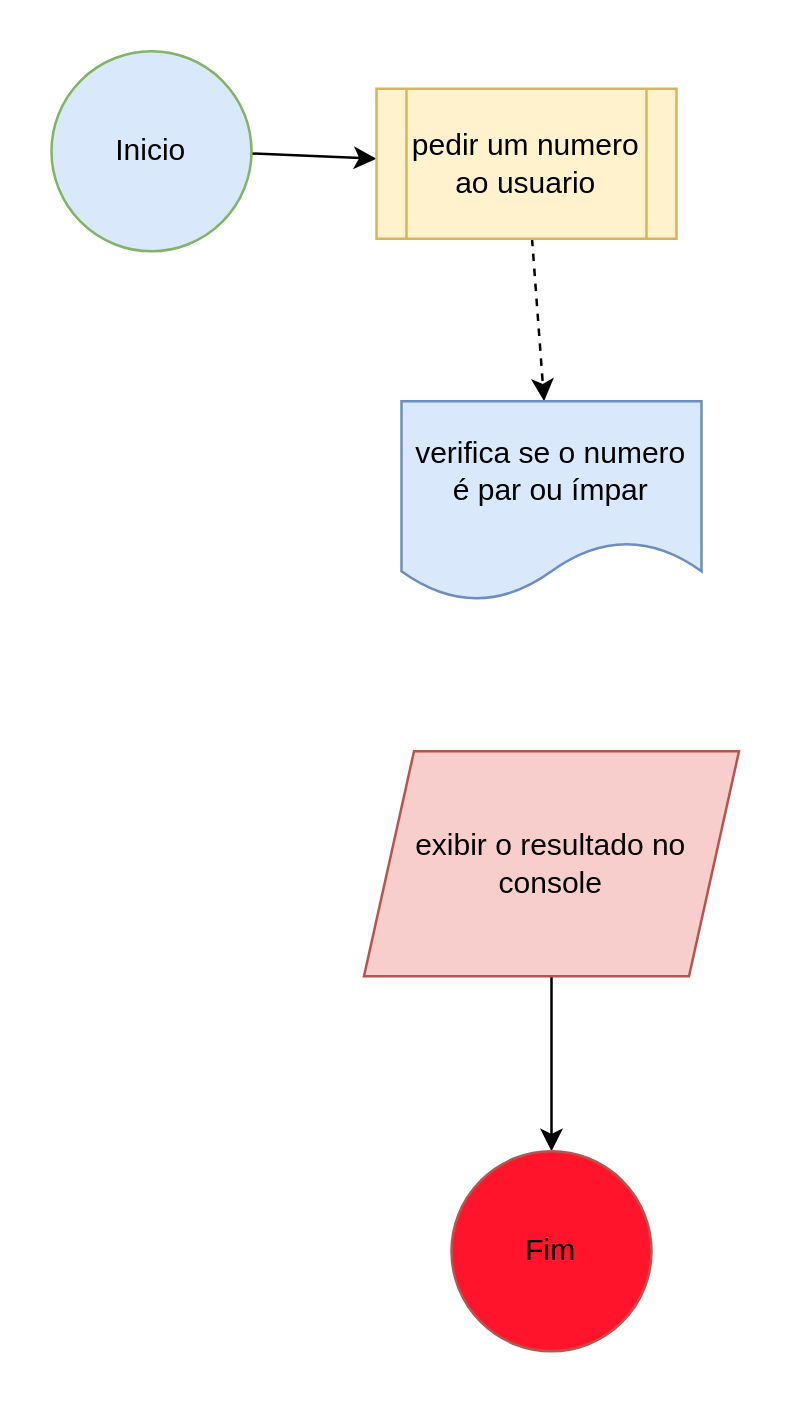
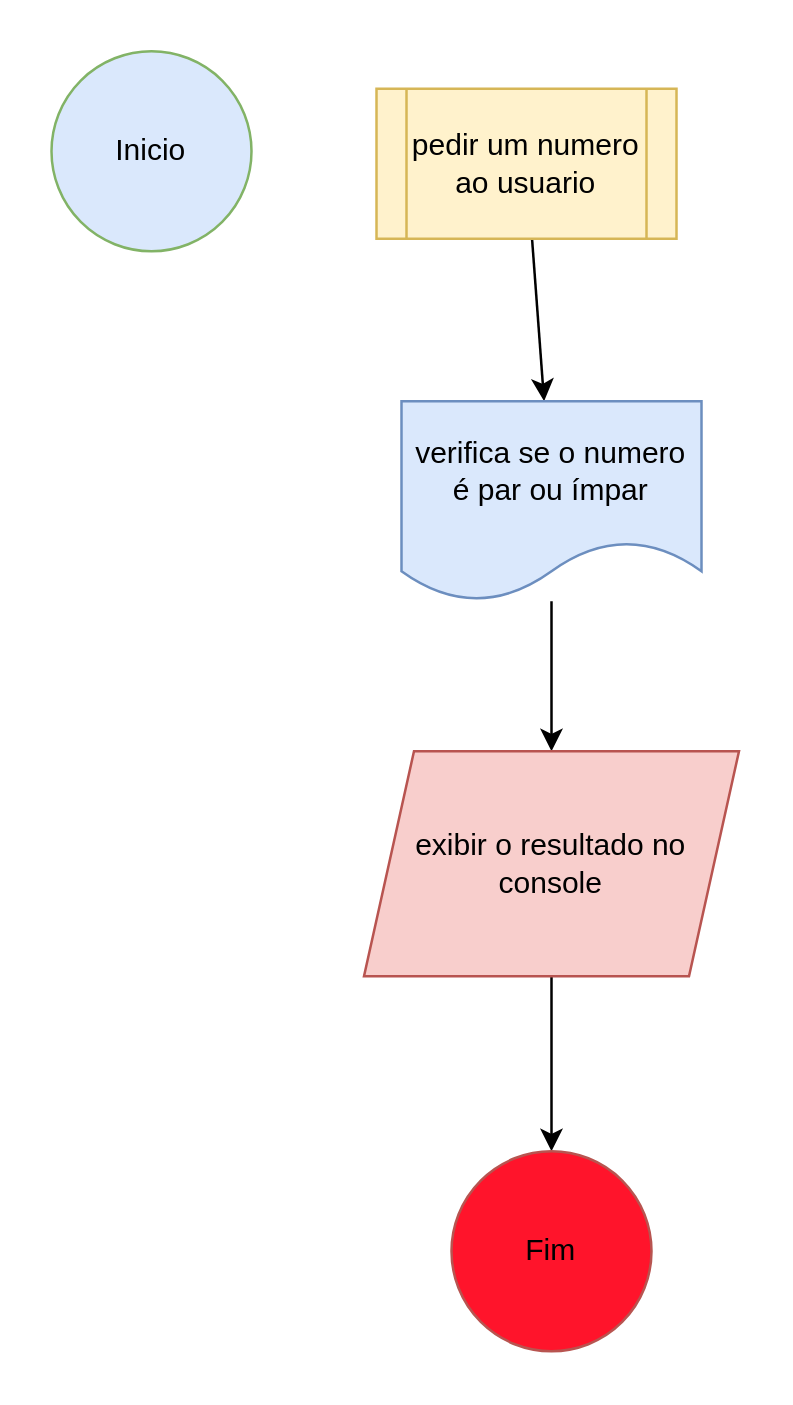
(305, 156) -> none
(537, 315) -> (537, 315)
none -> (551, 668)
